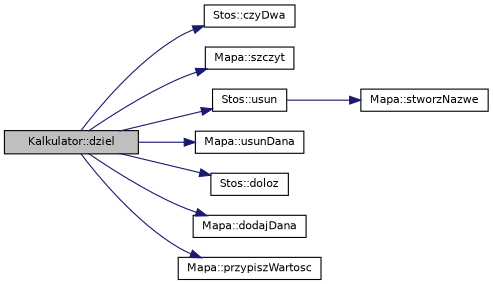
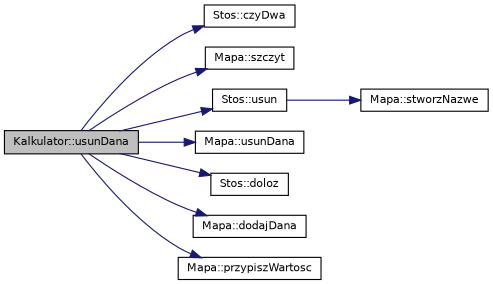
(71, 142) -> (71, 142)
